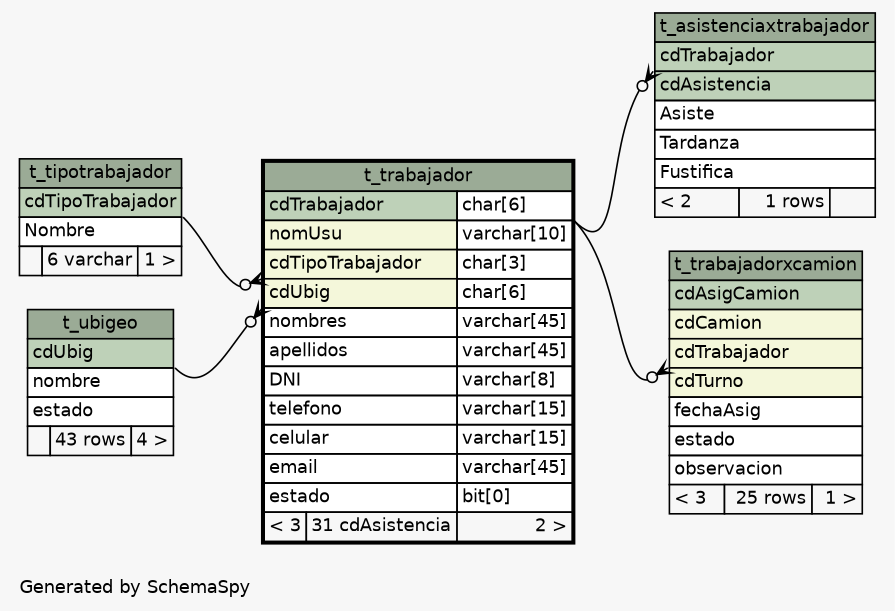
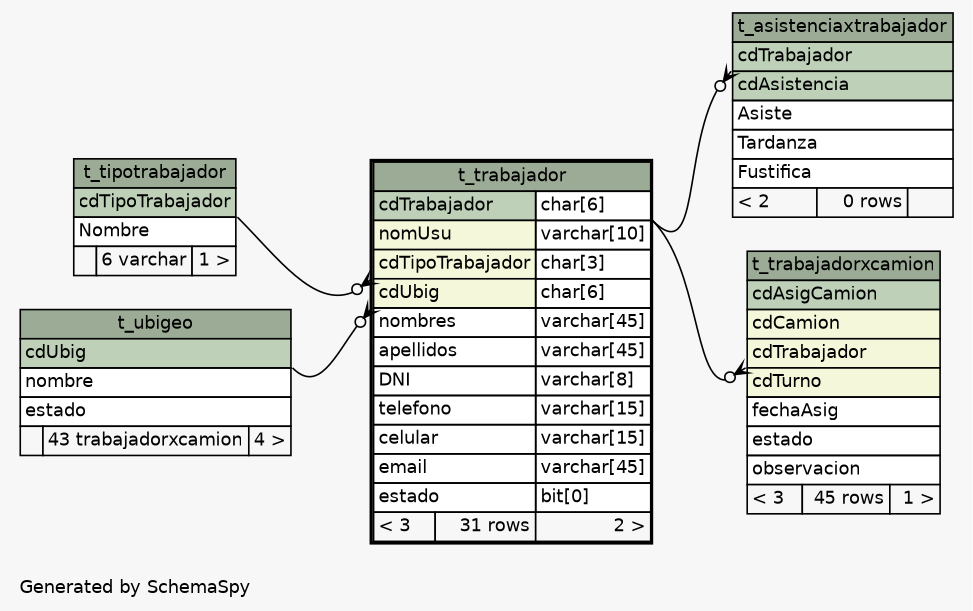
(795, 202) -> (873, 202)
(91, 440) -> (146, 440)
(772, 498) -> (849, 498)
(382, 526) -> (495, 526)
